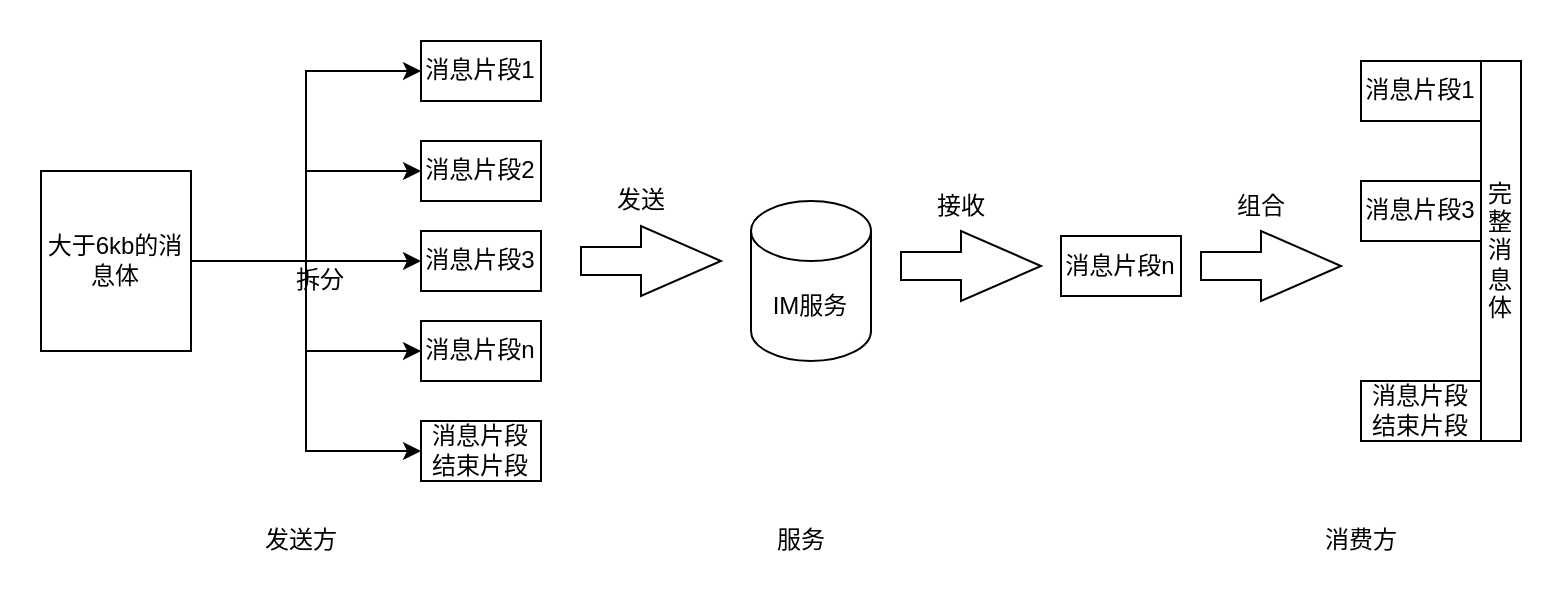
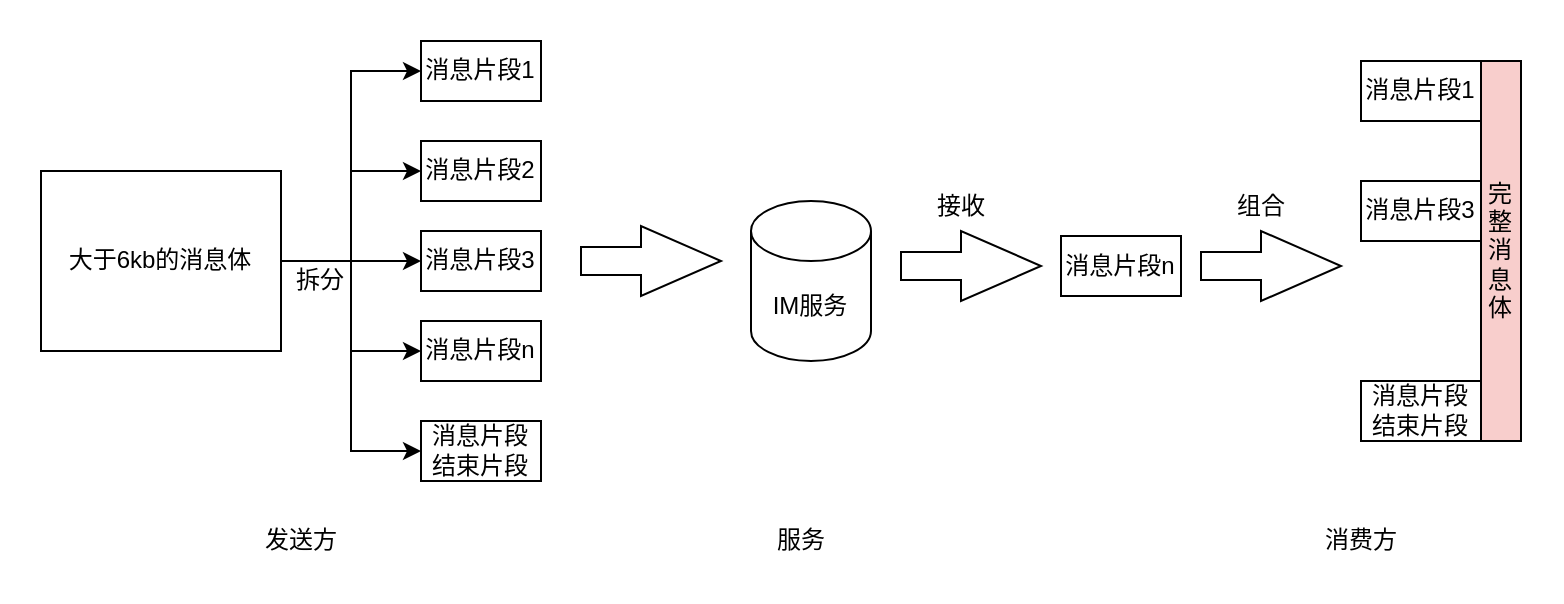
(641, 201) -> none
(1501, 251) -> (1501, 251)
(116, 261) -> (161, 261)
